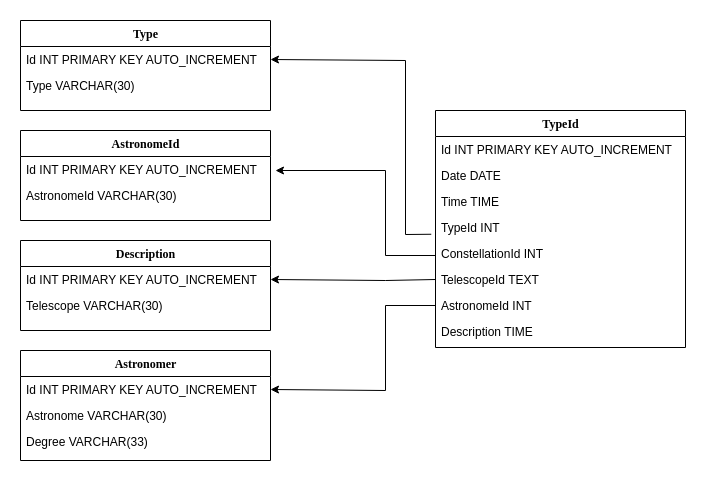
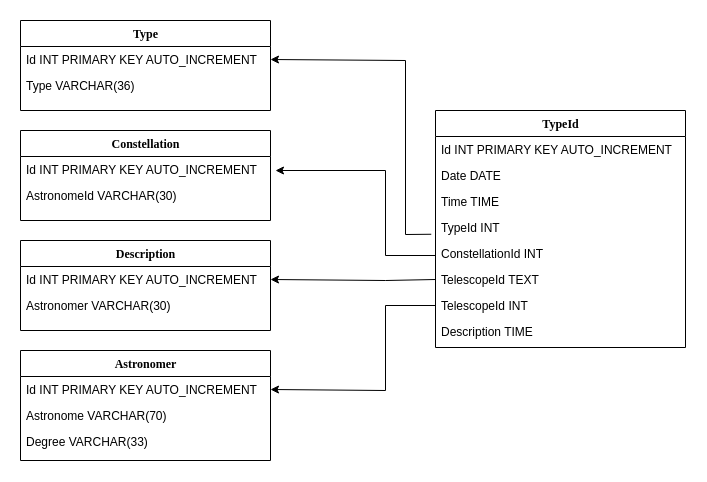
(79, 87) -> (79, 87)
(146, 145) -> (146, 145)
(96, 307) -> (100, 307)
(490, 307) -> (489, 307)
(97, 417) -> (97, 417)
